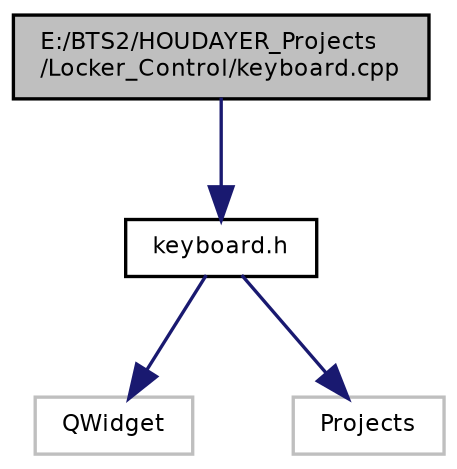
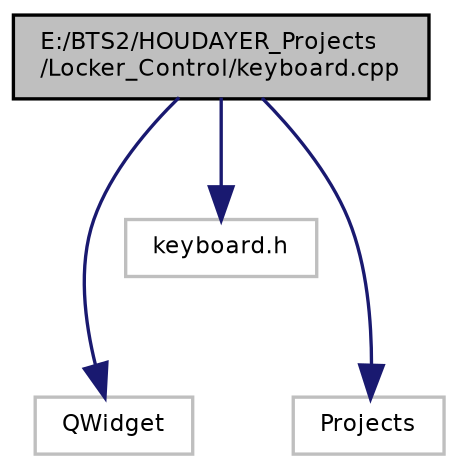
(221, 248) -> (221, 248)
(176, 323) -> (94, 218)
(284, 324) -> (348, 218)
